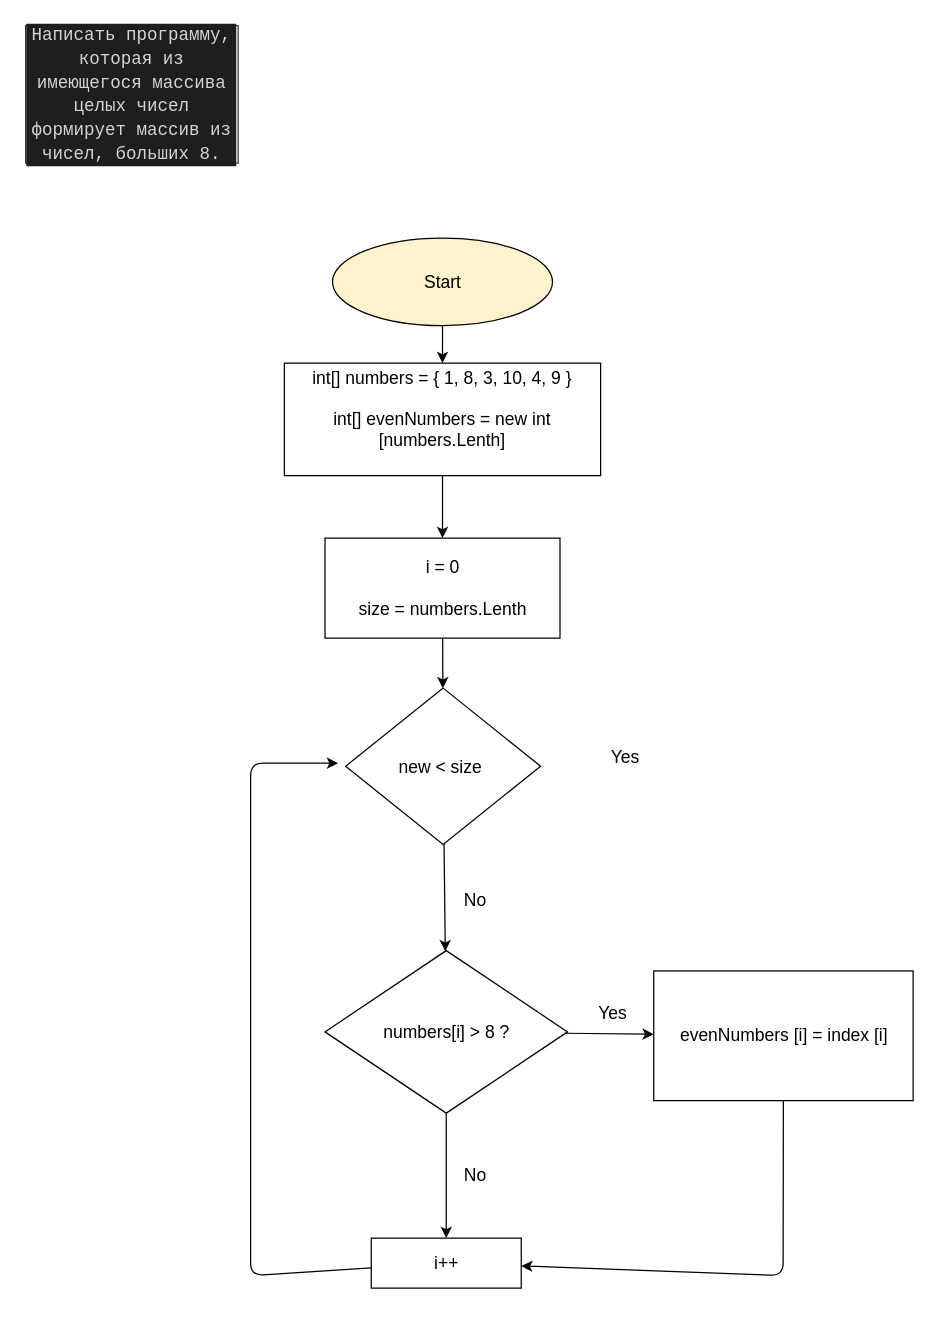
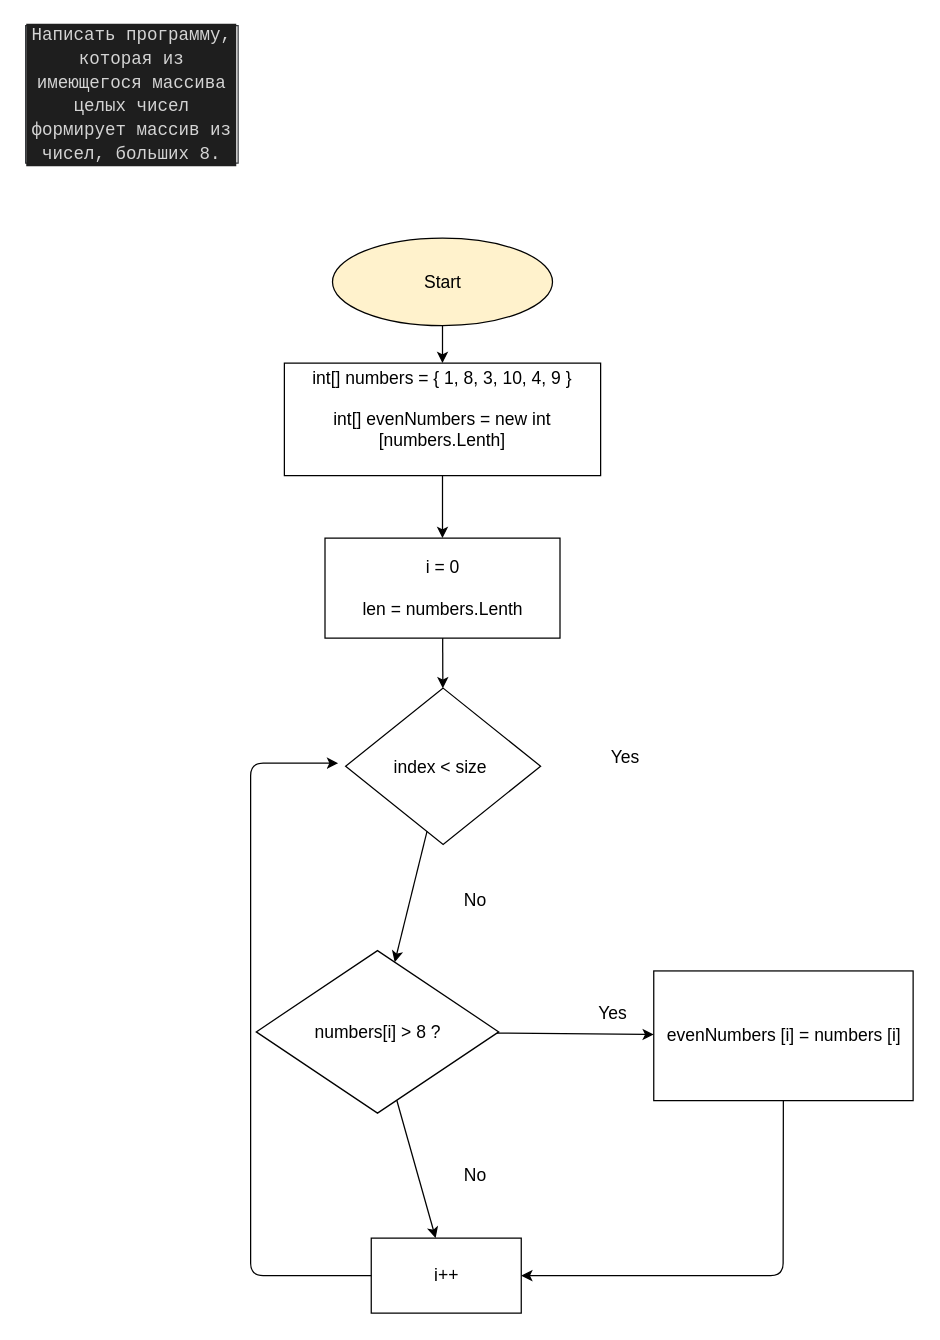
(443, 588) -> (443, 588)
(443, 767) -> (443, 767)
(446, 1032) -> (378, 1032)
(784, 1036) -> (784, 1036)
(446, 1263) -> (446, 1276)
